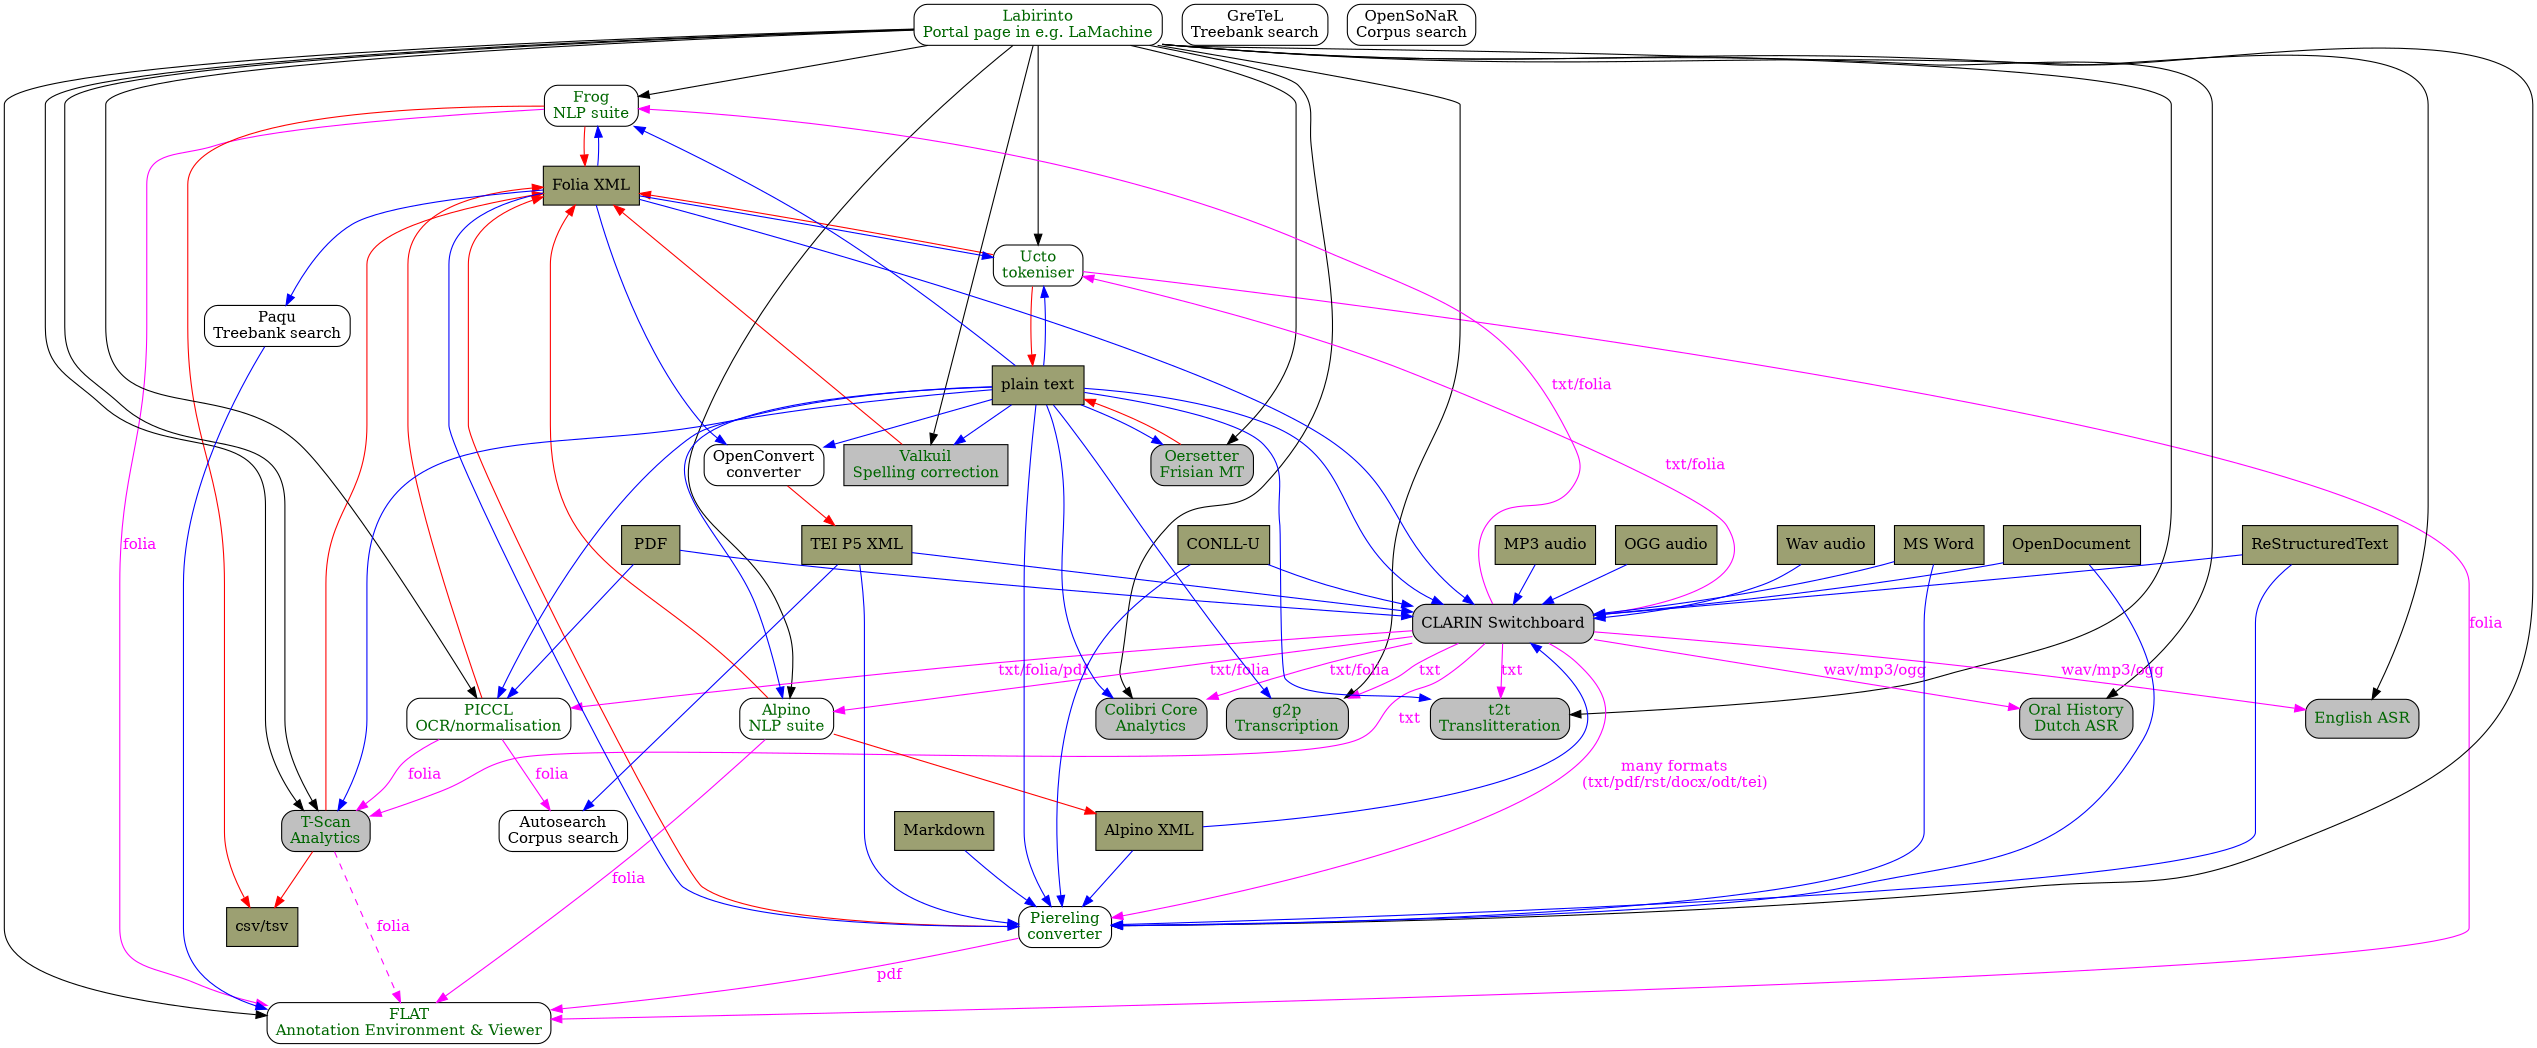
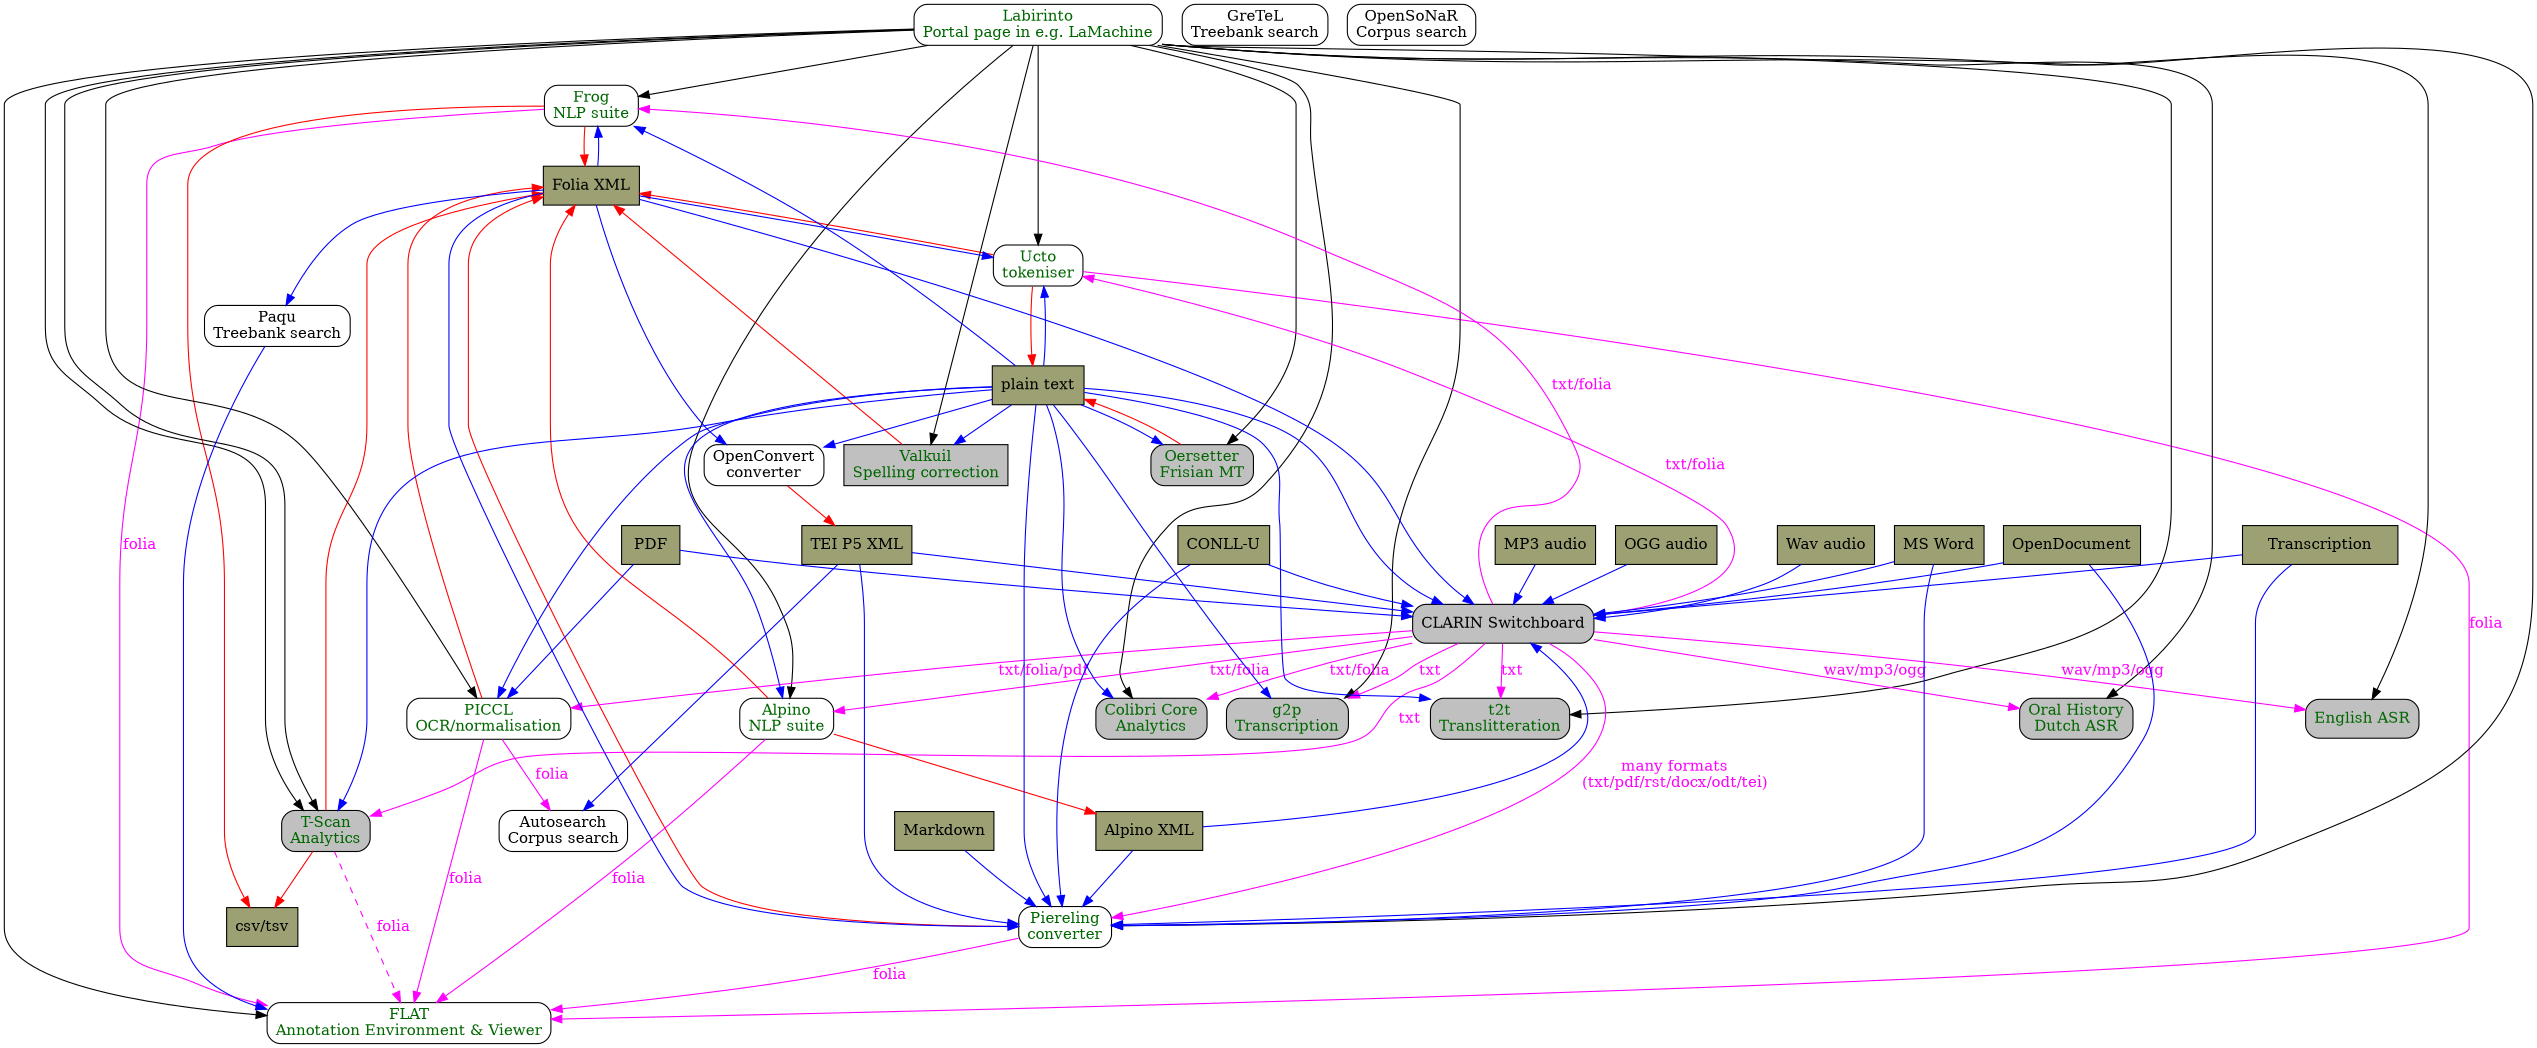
(2320, 545) -> (2320, 545)
(399, 768) -> (450, 866)
(890, 975) -> (890, 975)
